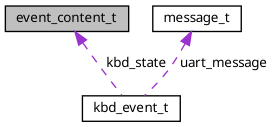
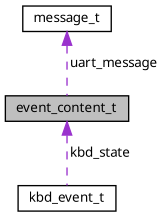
(167, 71) -> (67, 71)
